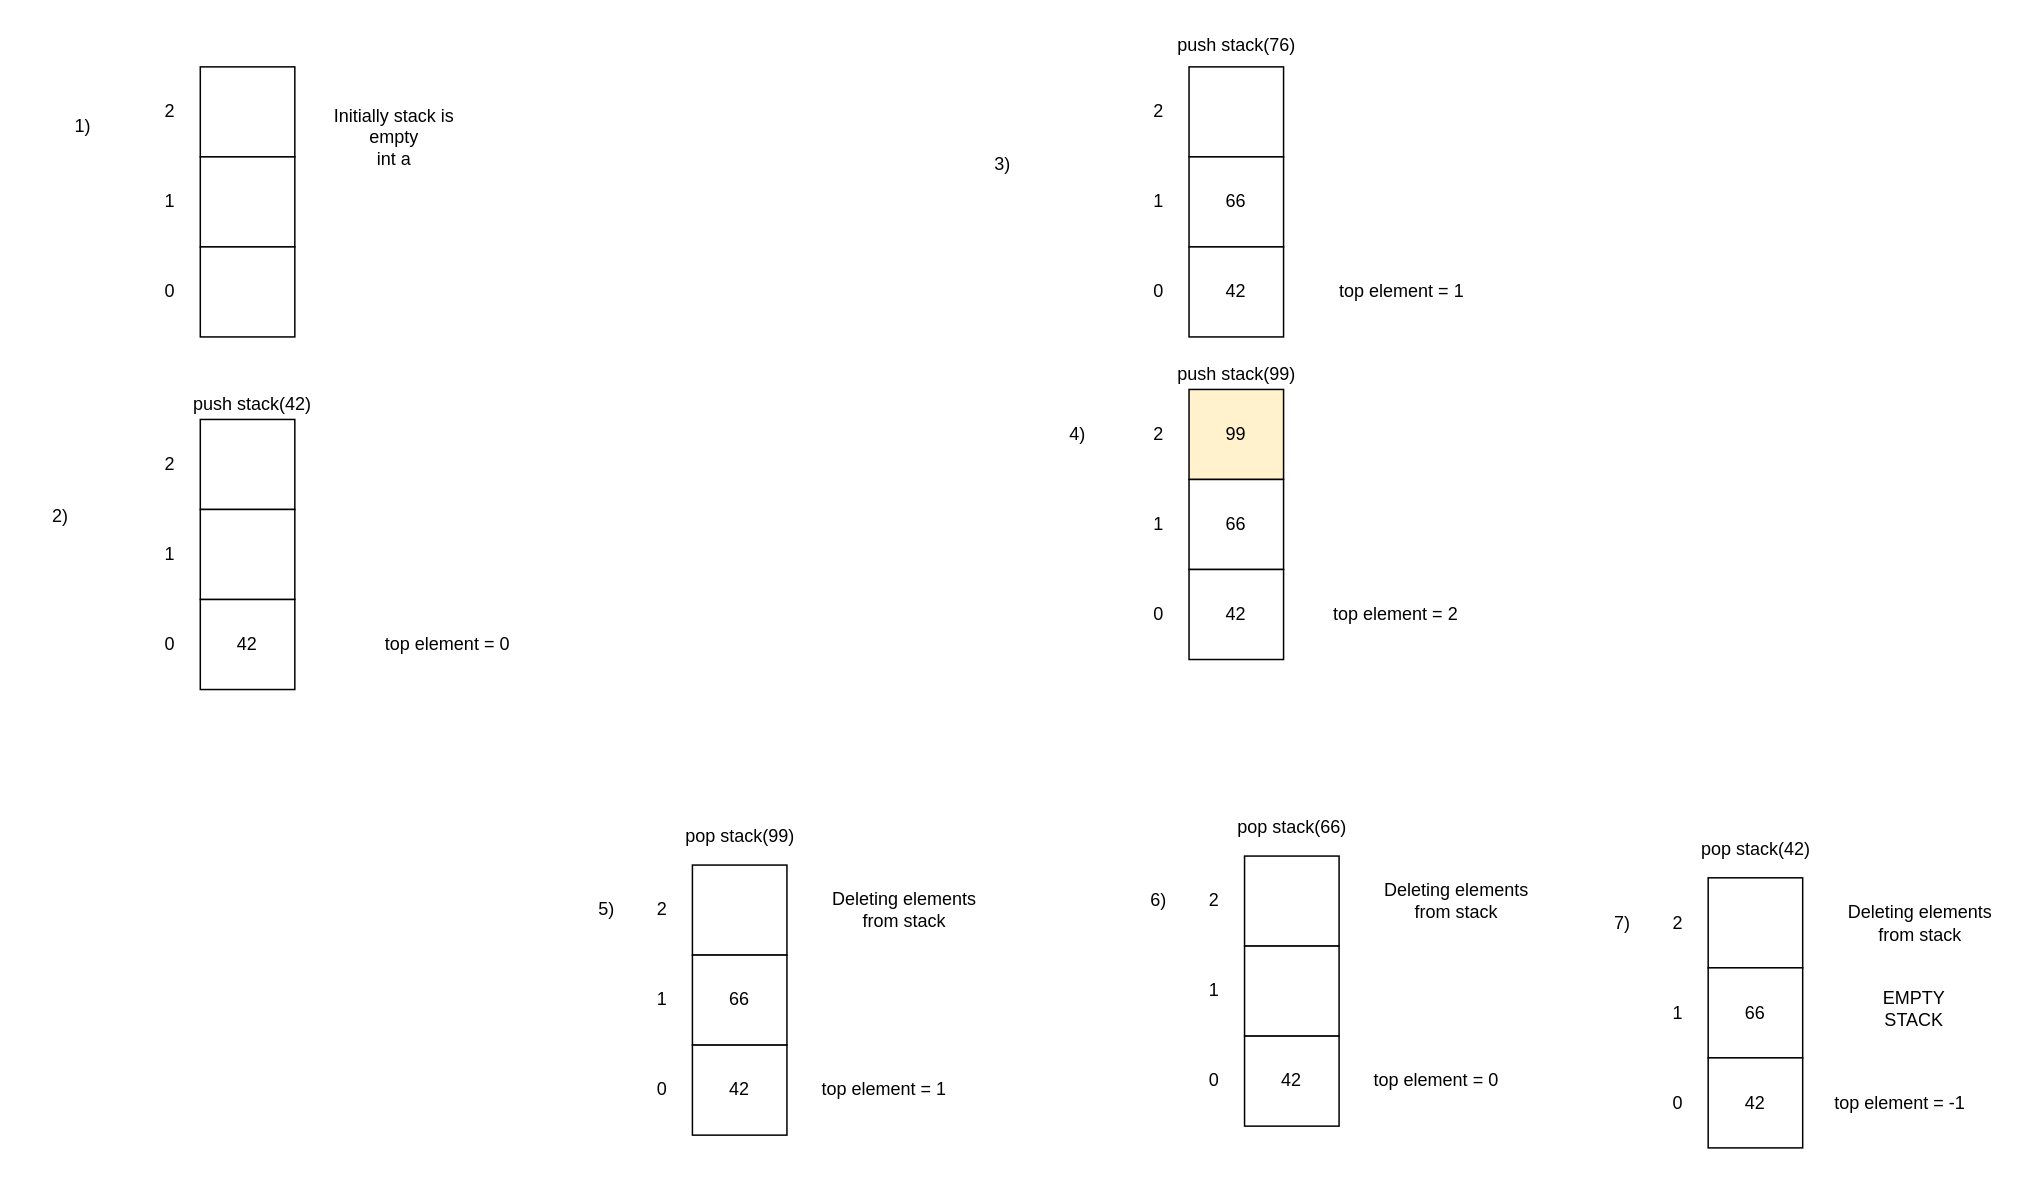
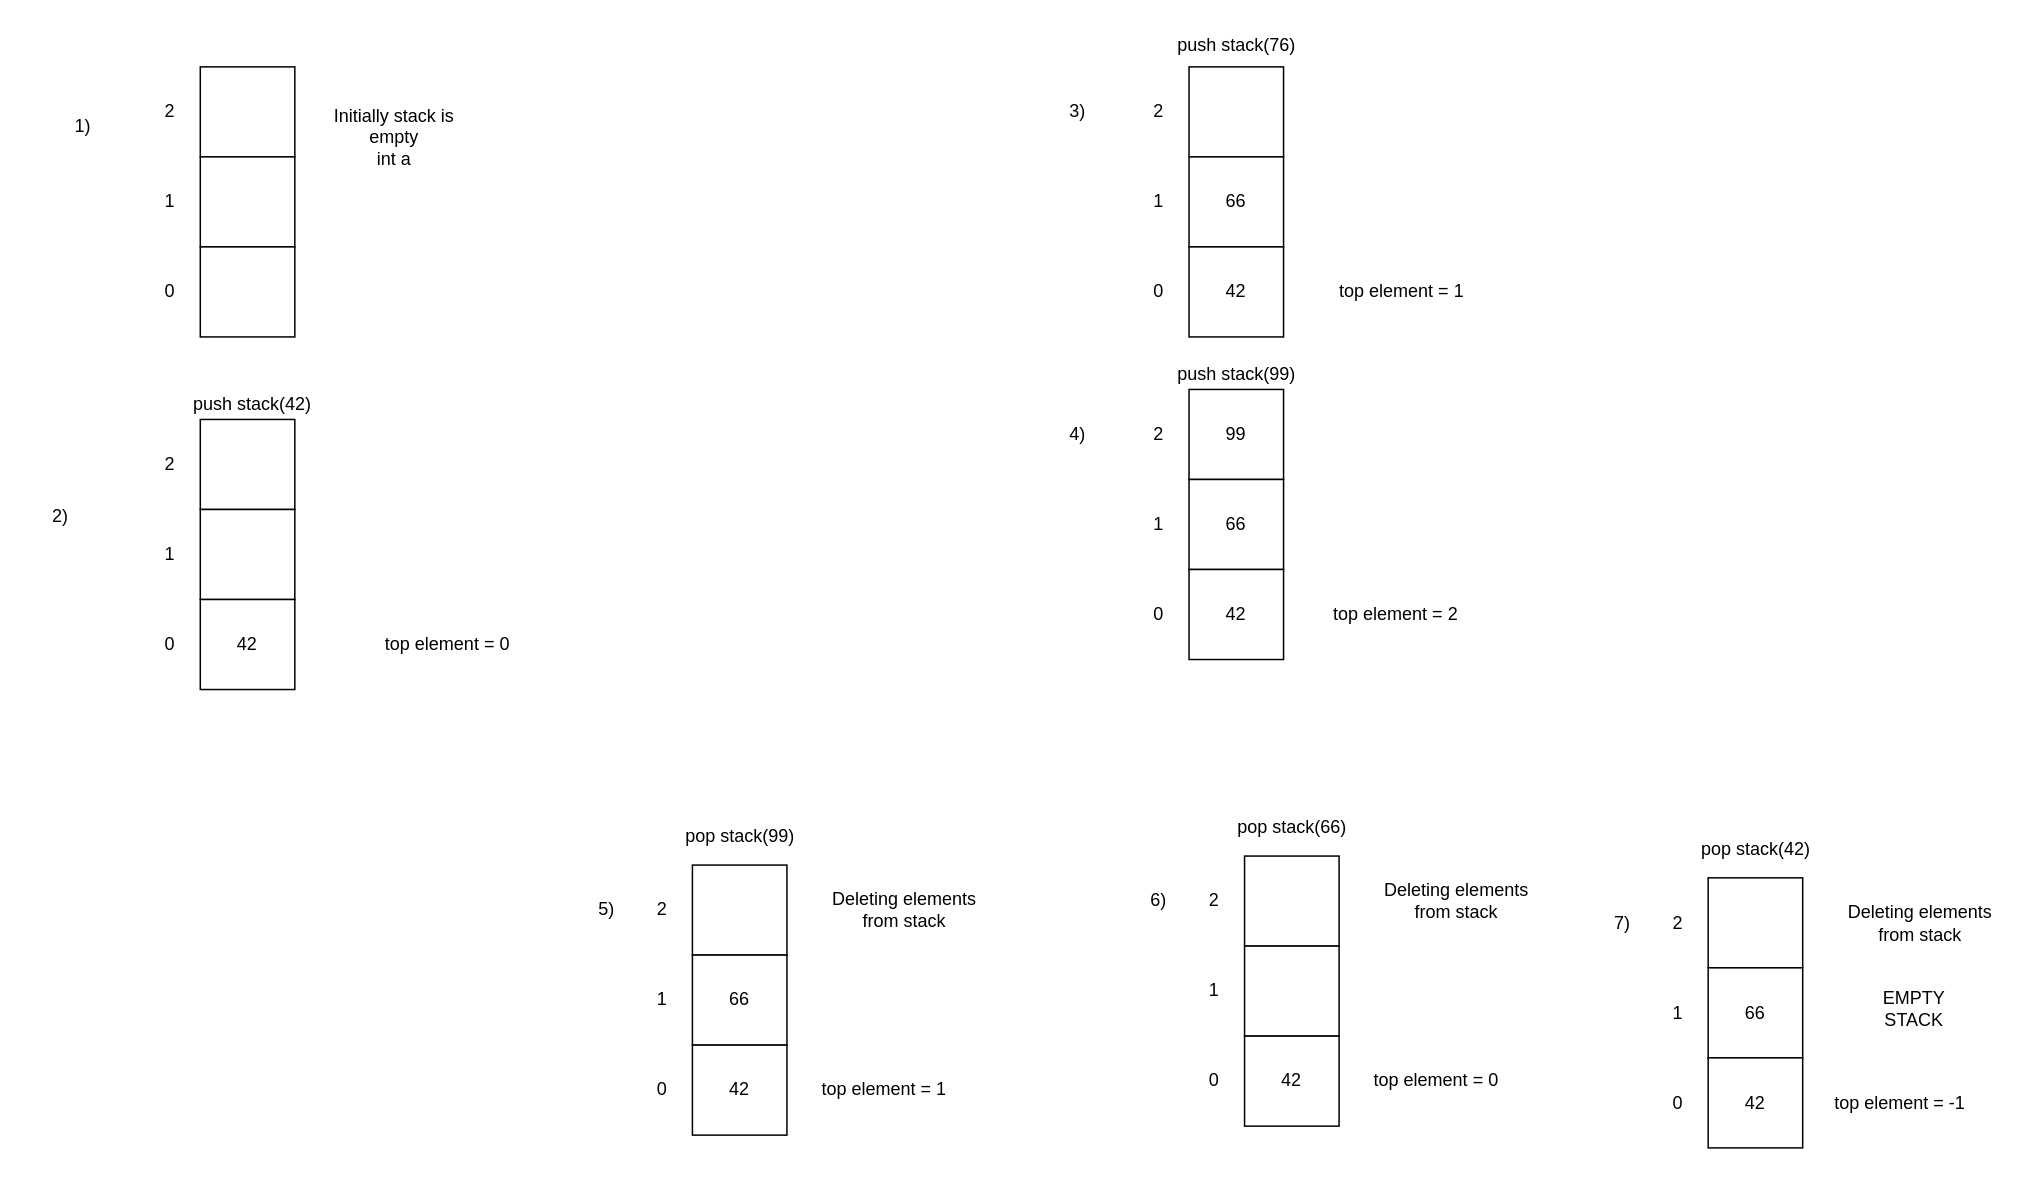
(1003, 164) -> (1078, 112)
(1236, 434) -> (1236, 434)
